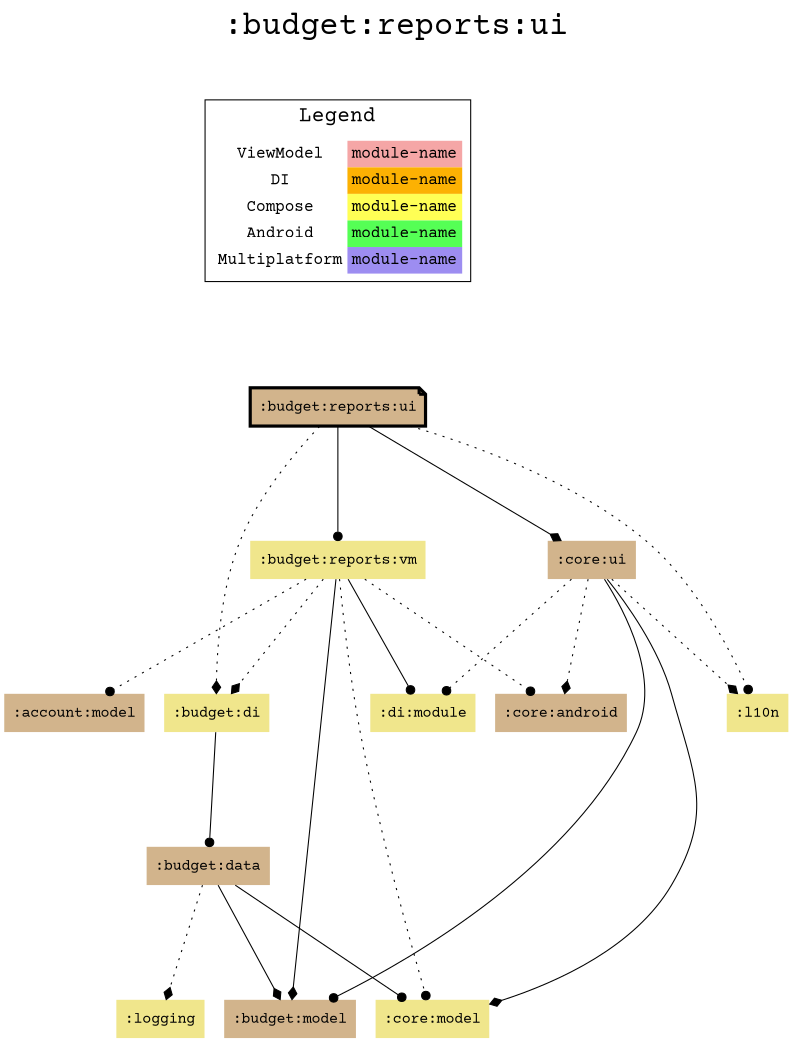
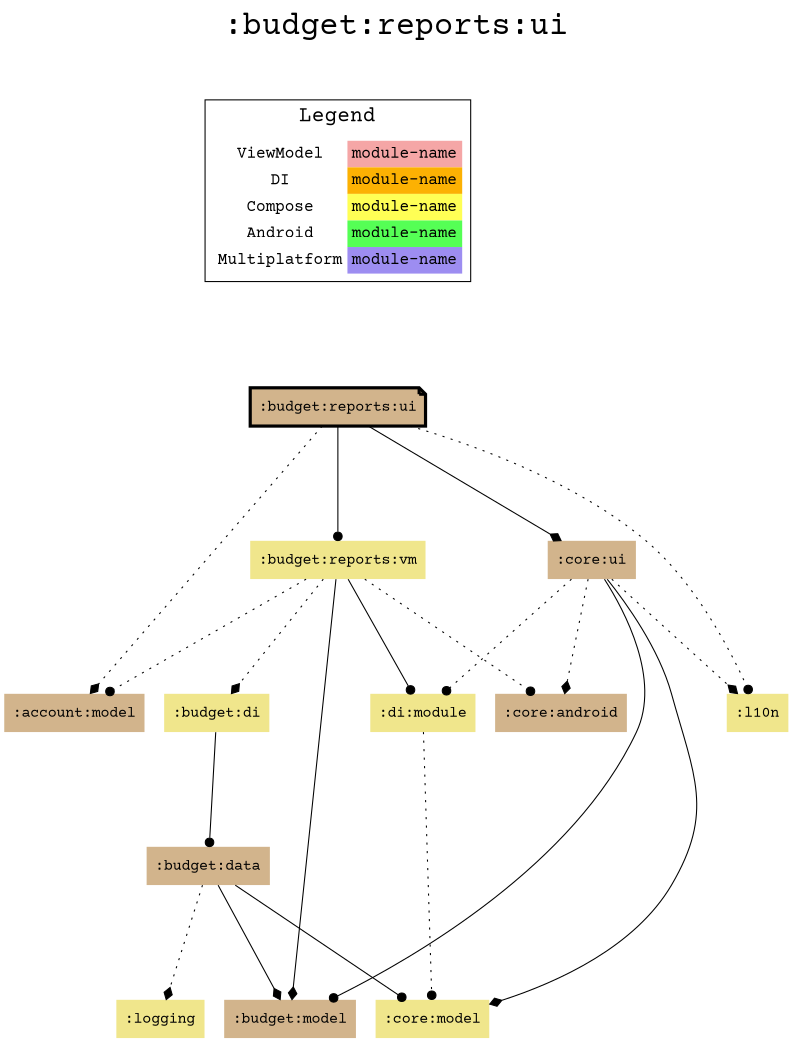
(240, 542) -> (211, 555)
(372, 787) -> (428, 861)
